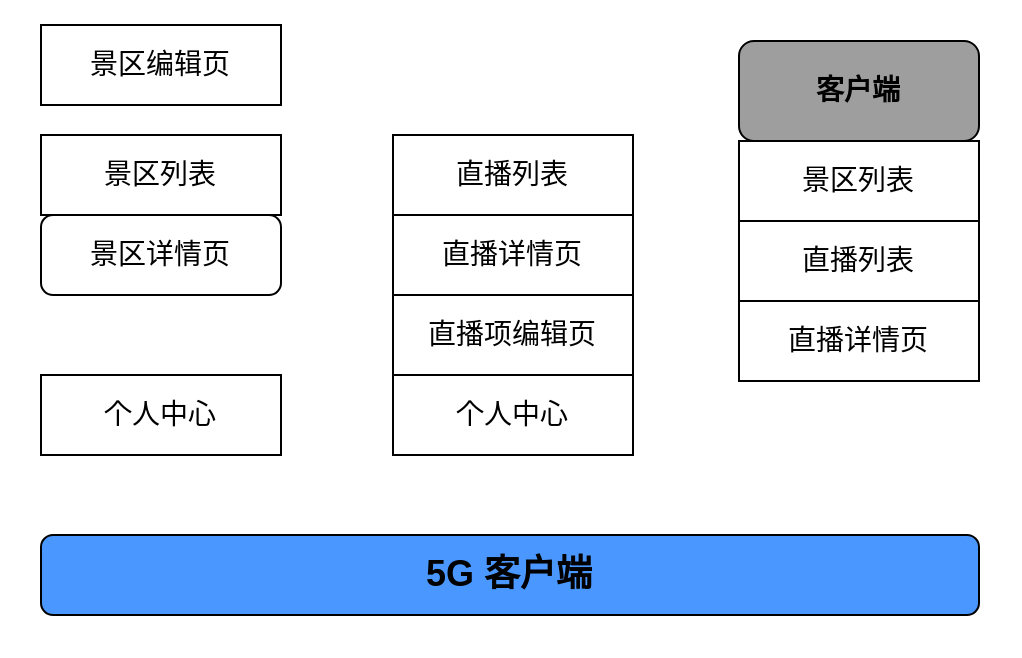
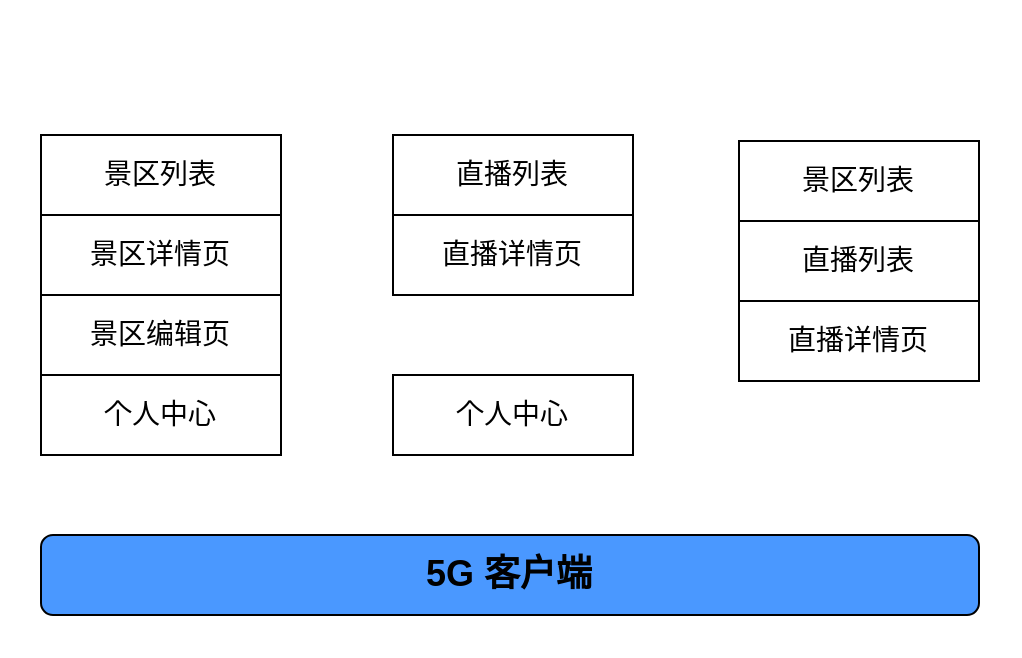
(161, 65) -> (161, 335)
(859, 91) -> none
(161, 255) -> (161, 255)
(513, 335) -> none
